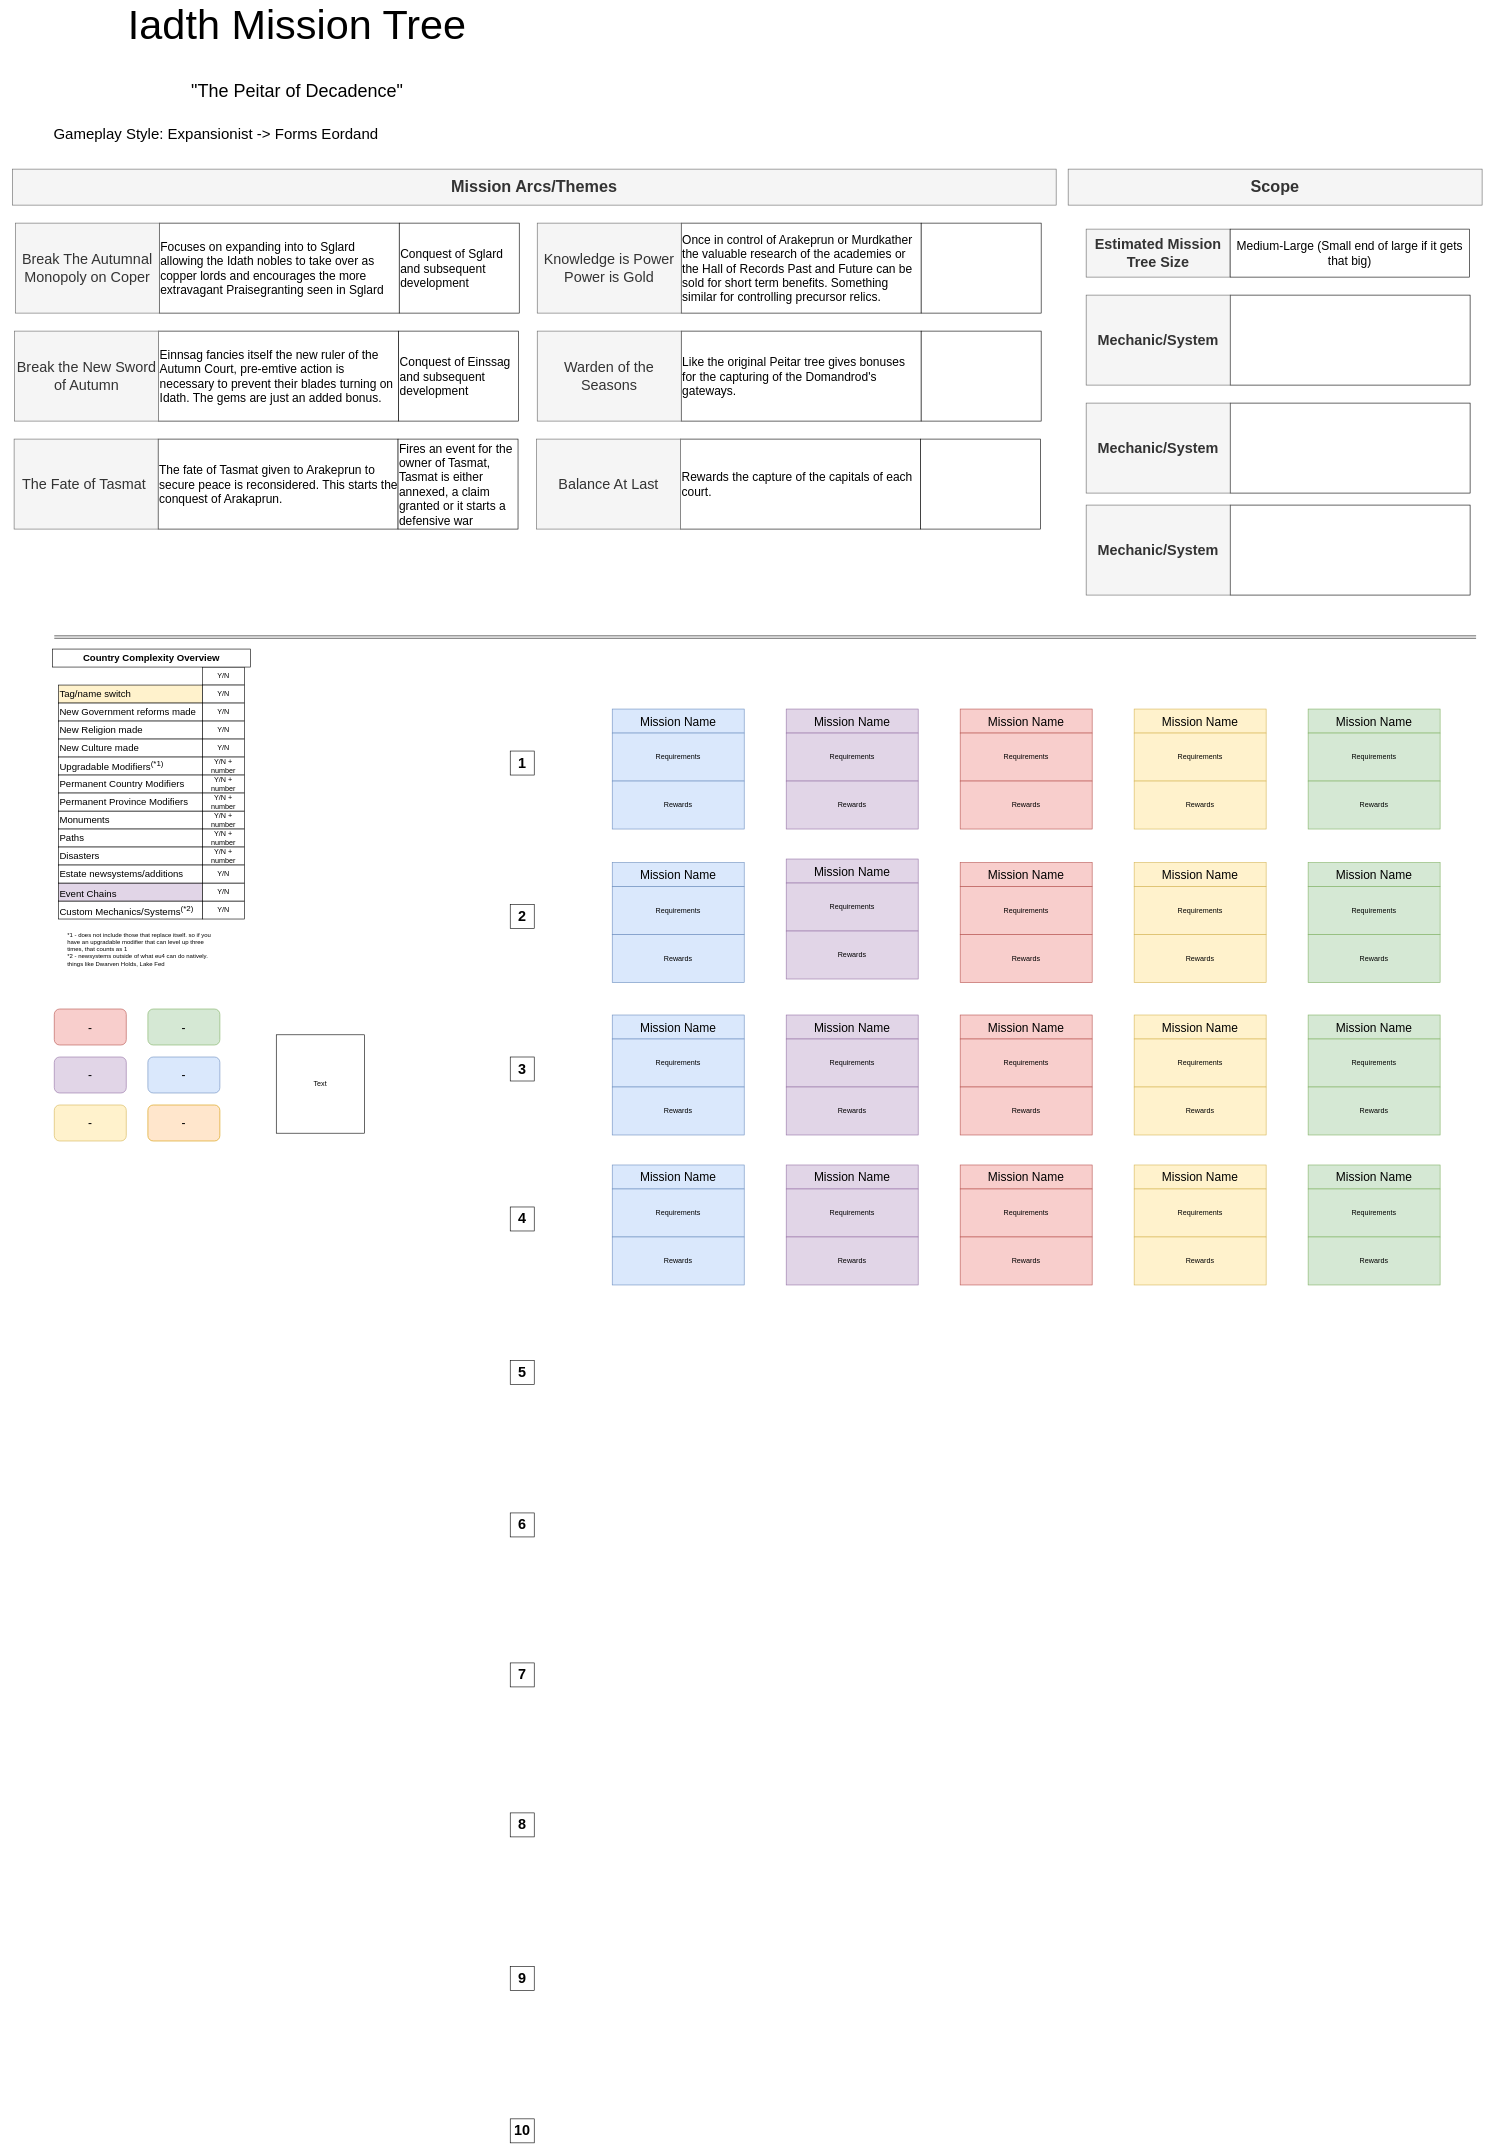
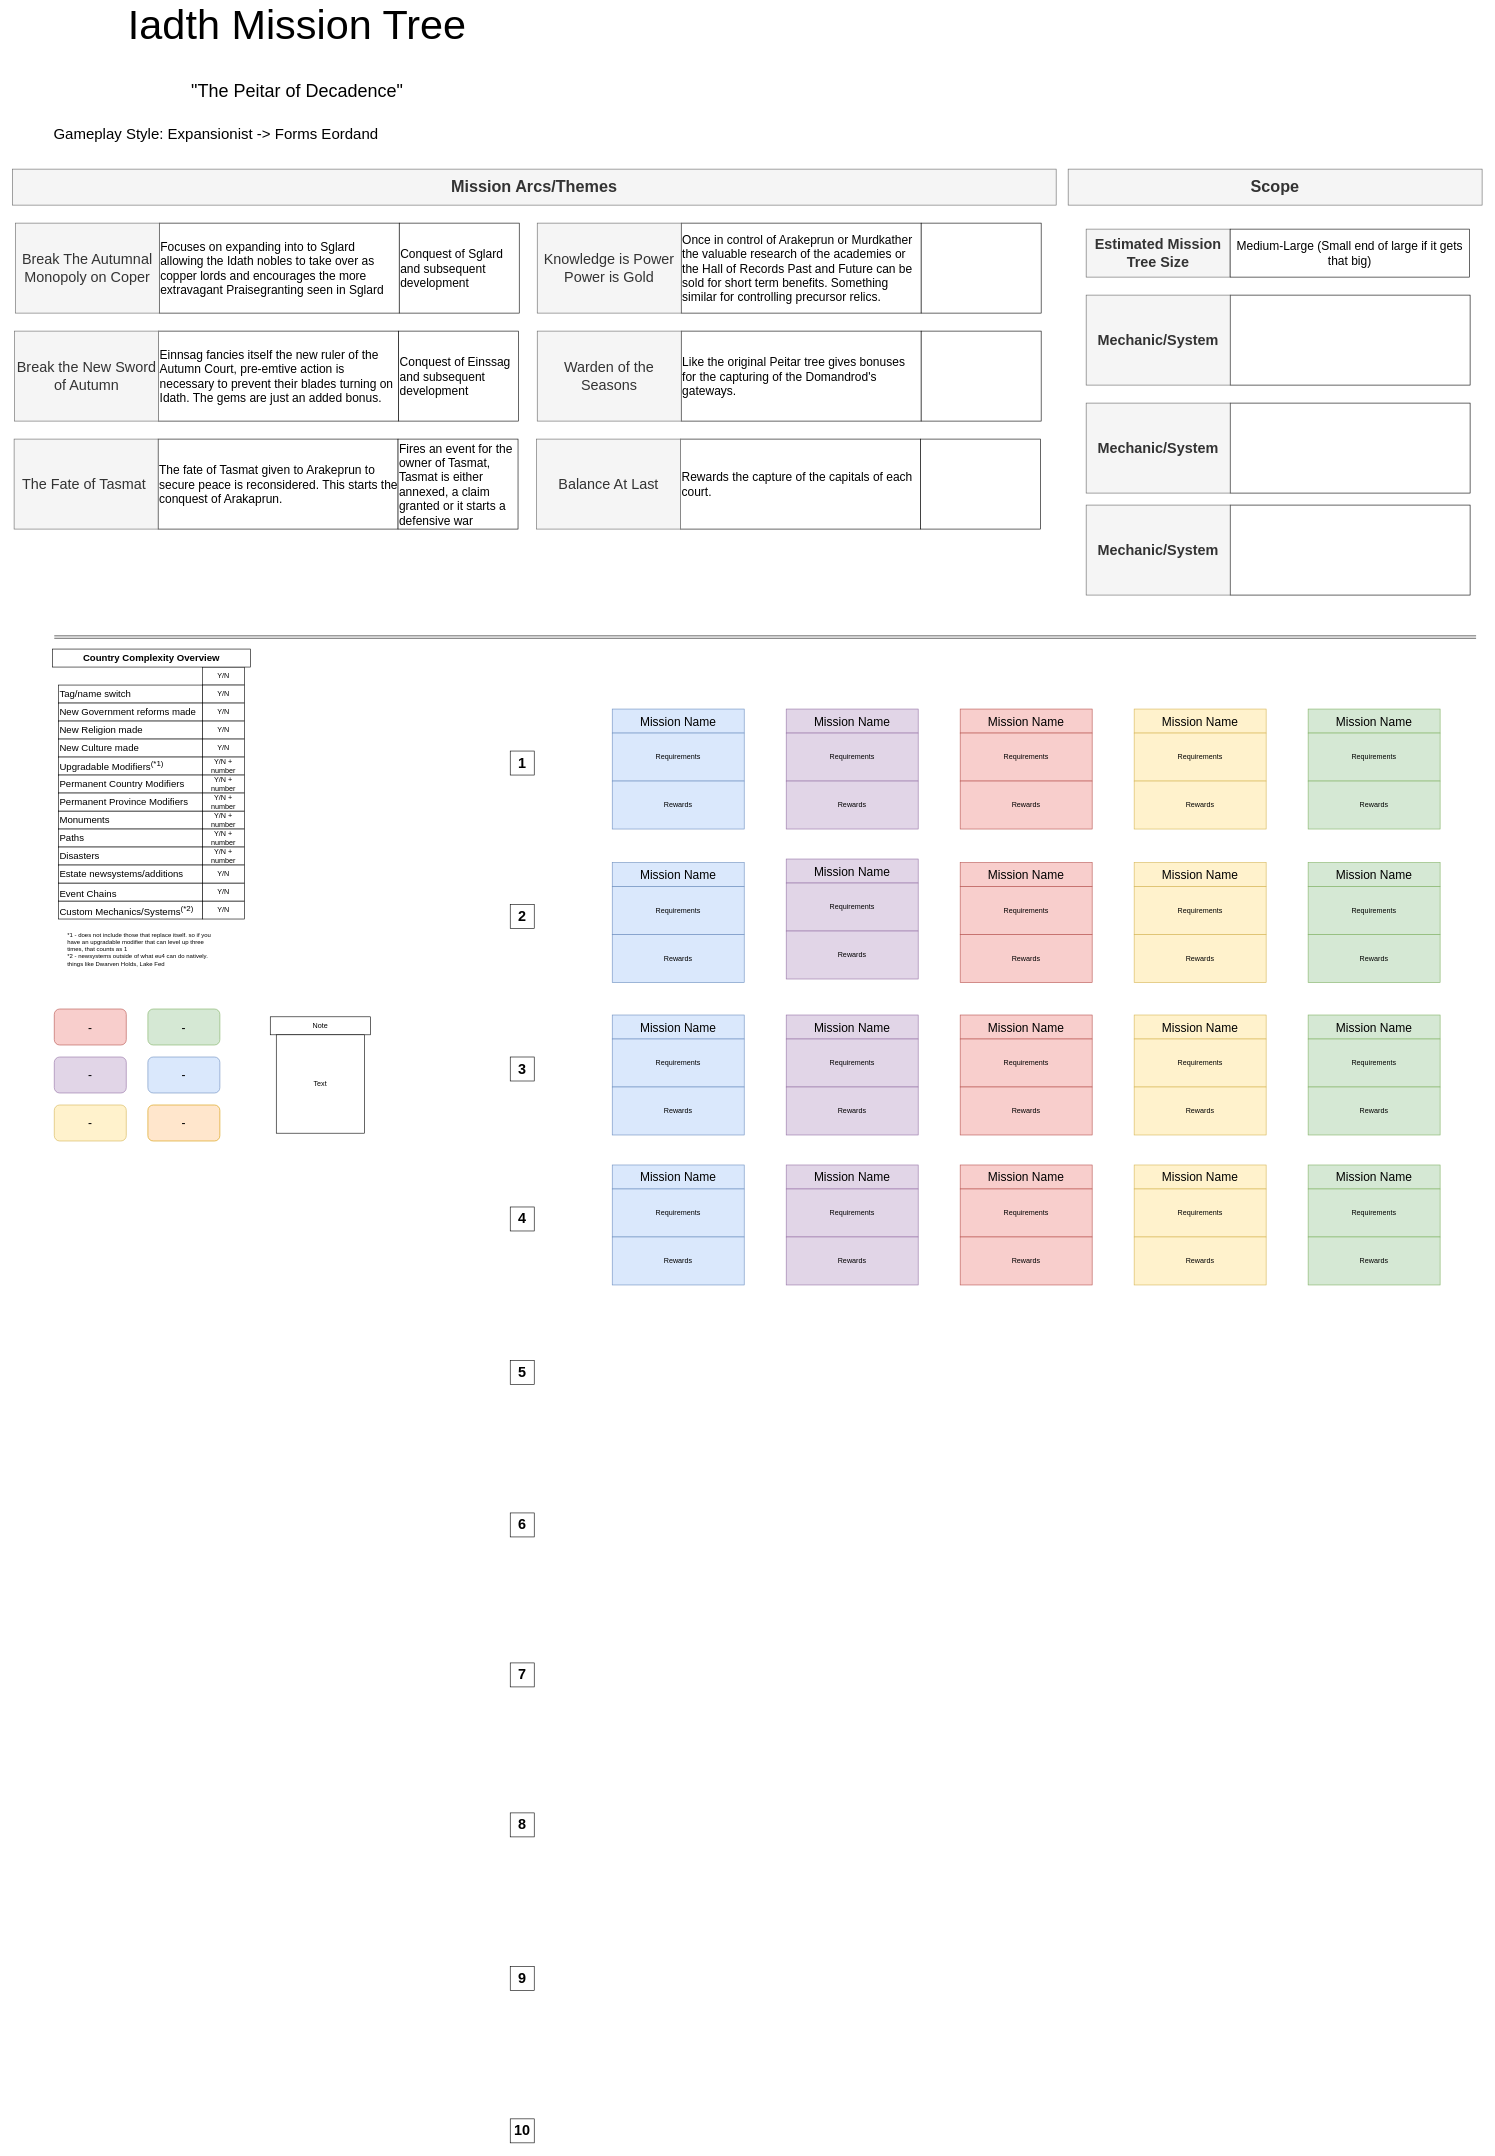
(131, 694) -> (131, 694)
(131, 892) -> (131, 892)
none -> (320, 1026)
